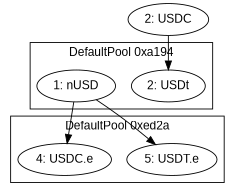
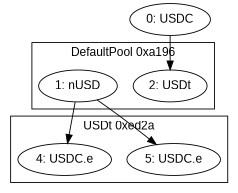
(168, 19) -> (170, 19)
(121, 53) -> (123, 53)
(117, 126) -> (119, 126)
(172, 160) -> (174, 160)
